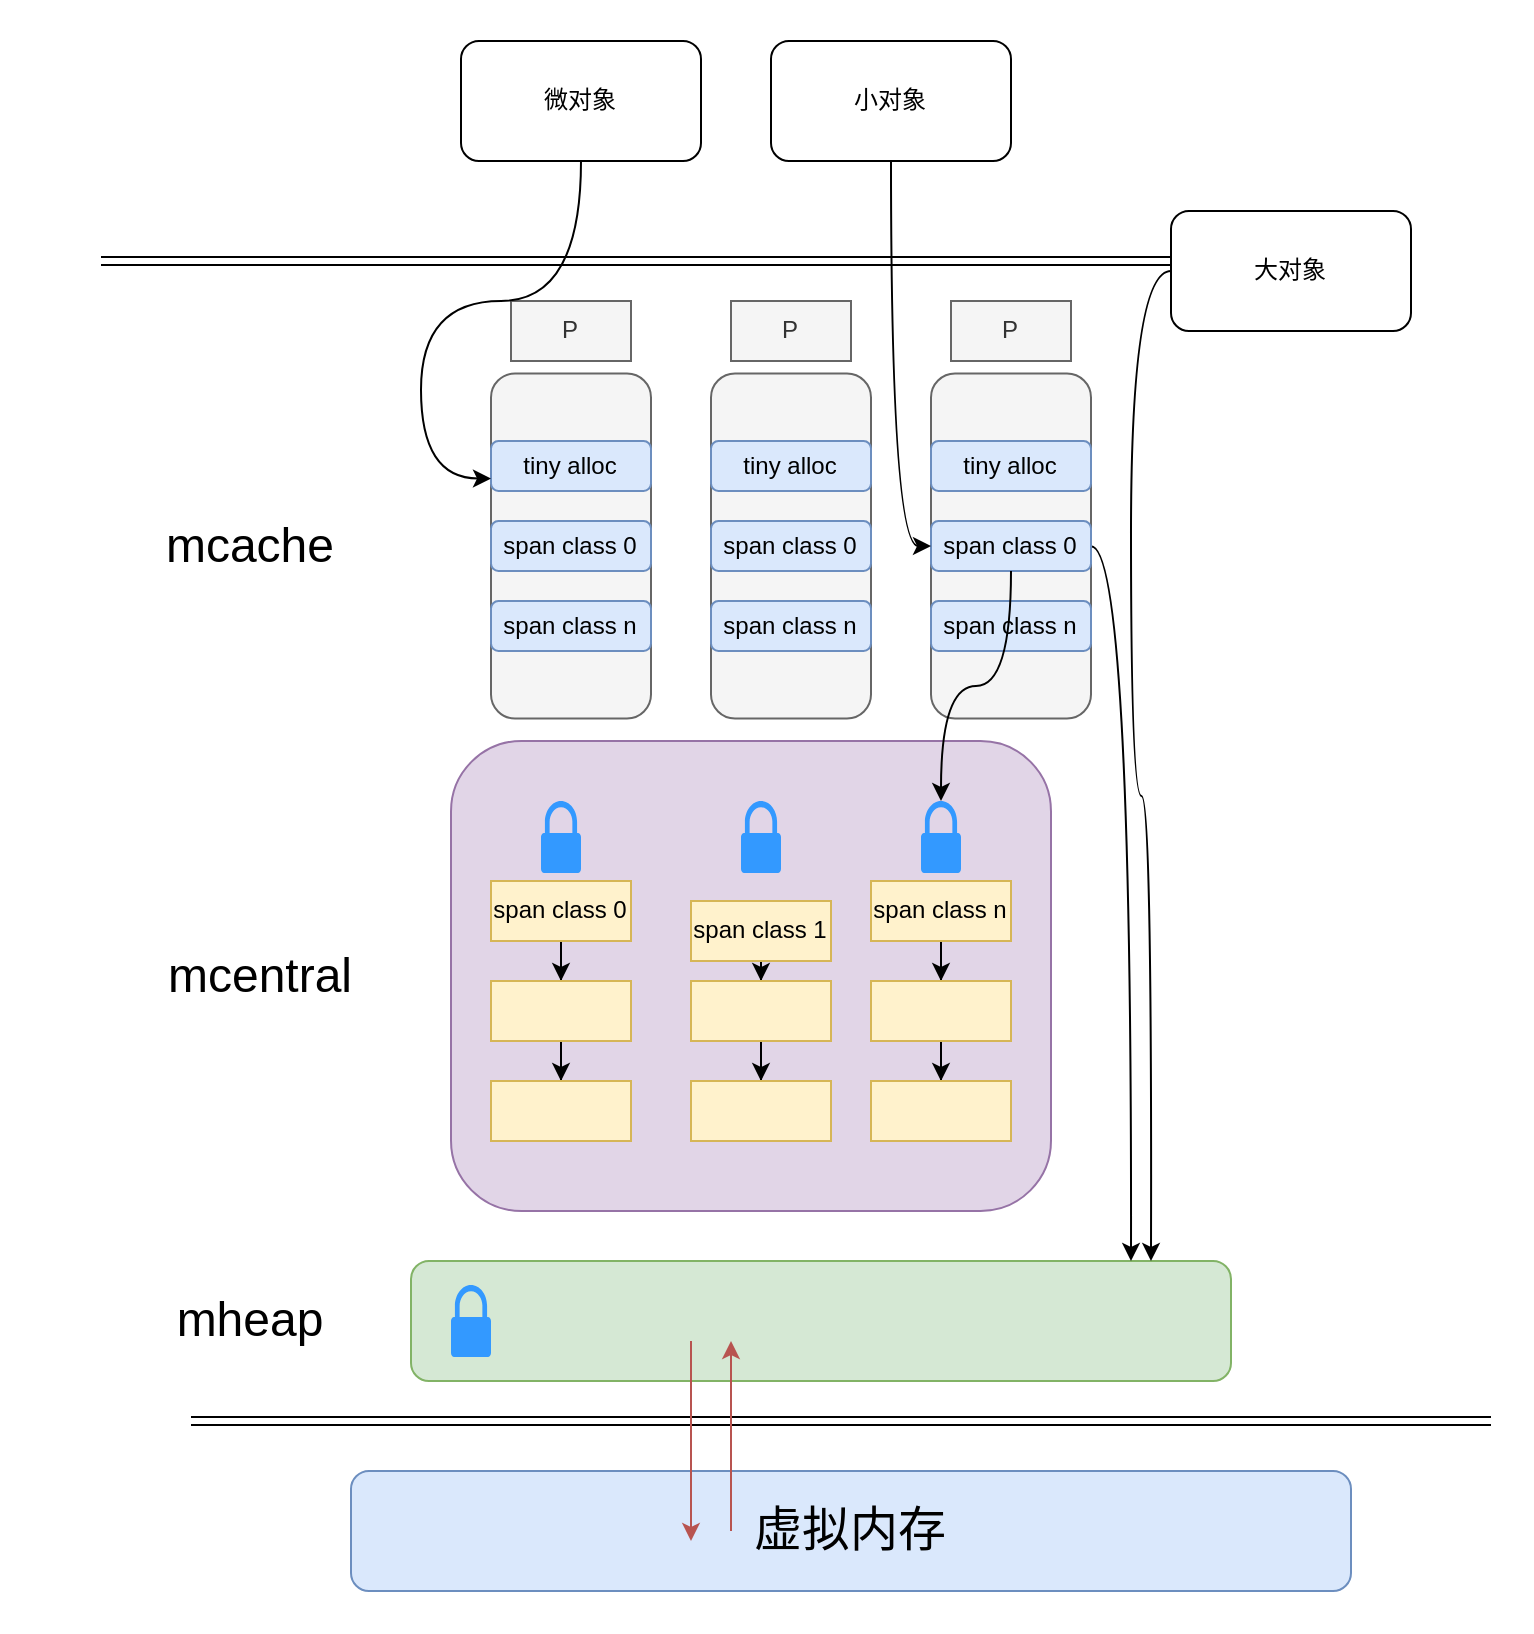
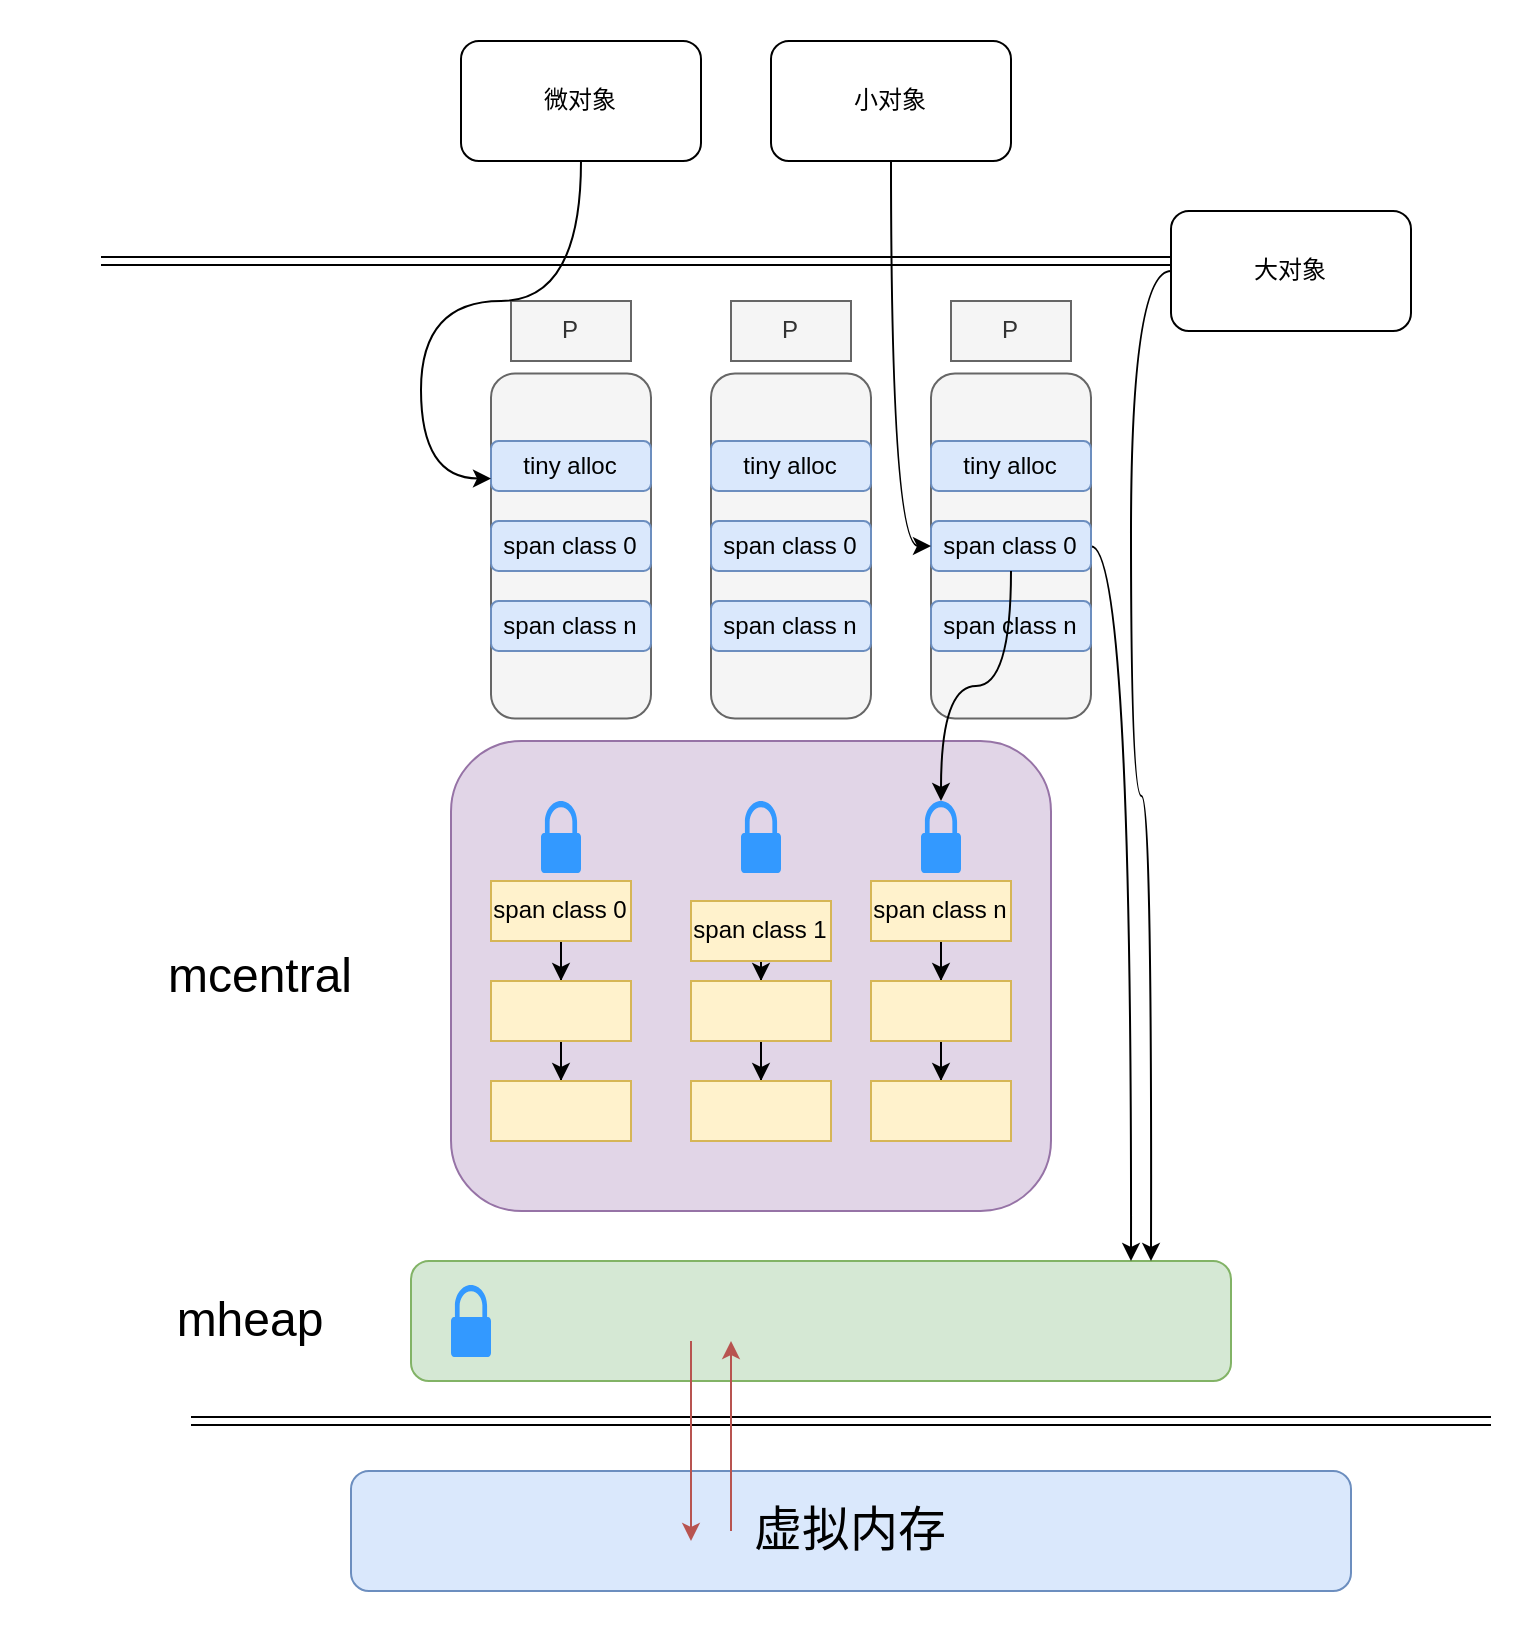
(251, 546) -> none
